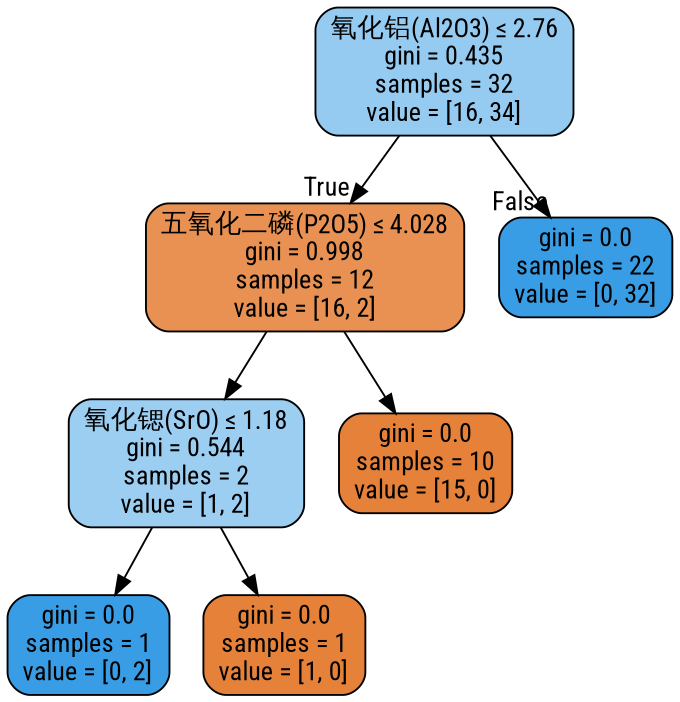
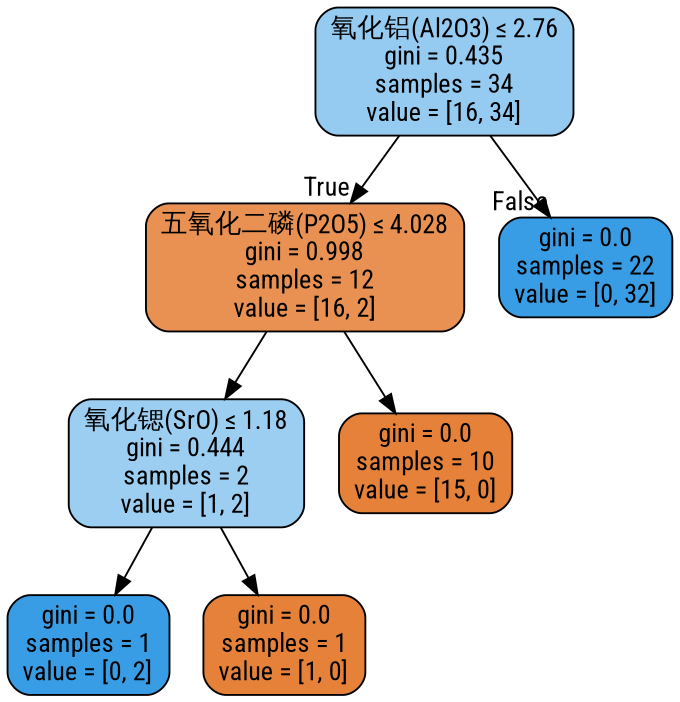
(444, 85) -> (444, 85)
(186, 448) -> (186, 448)
